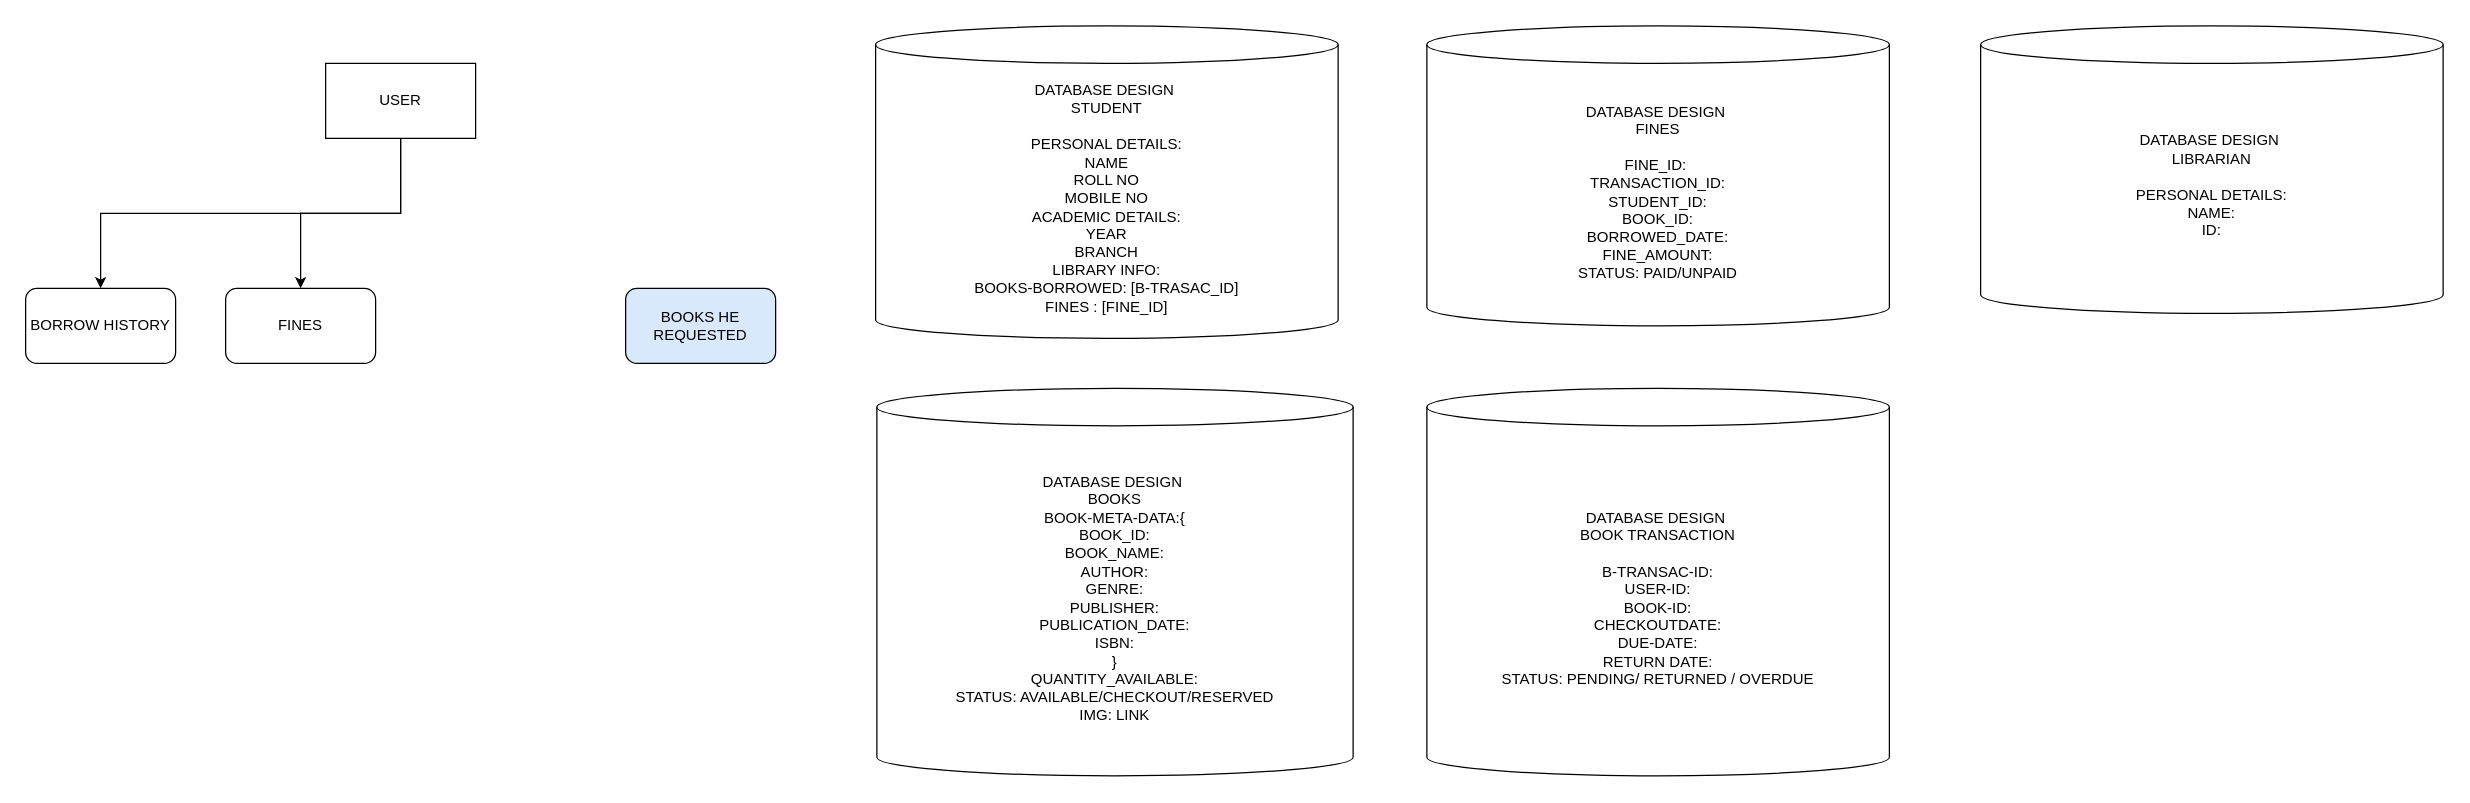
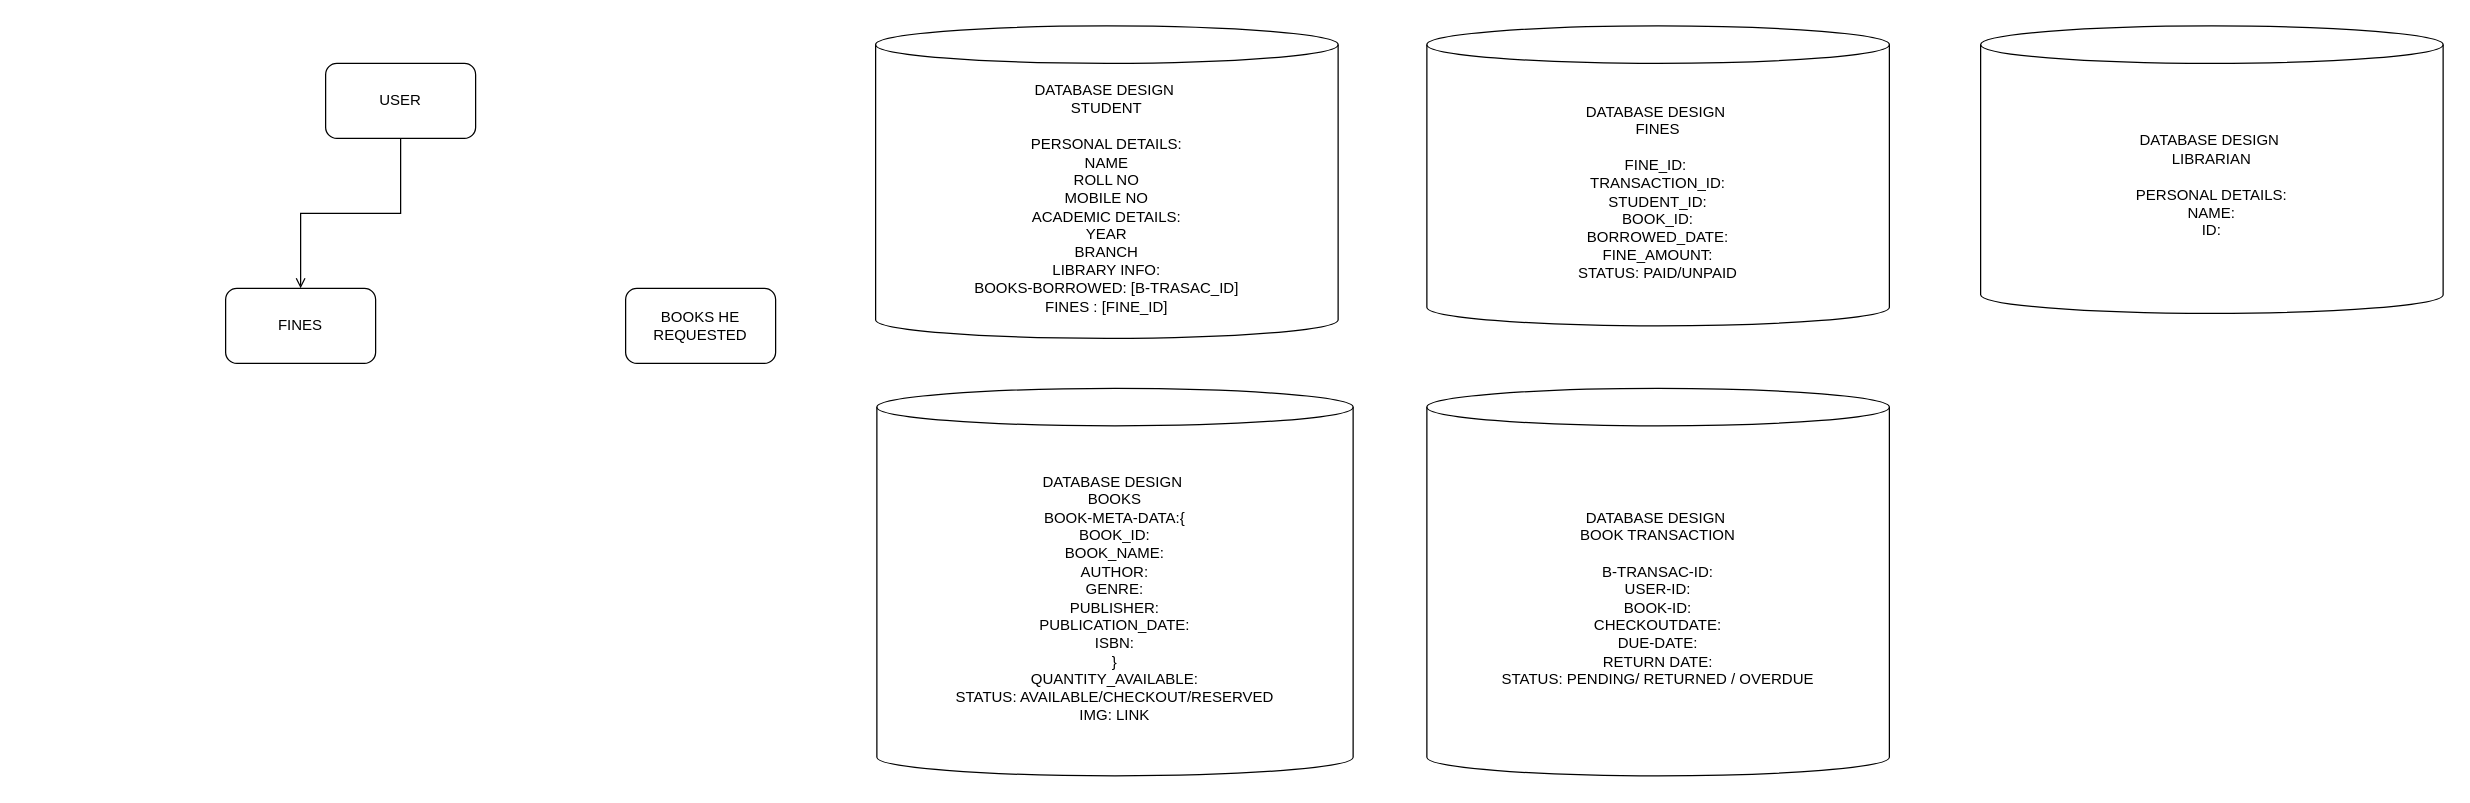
(401, 101) -> (401, 101)
(166, 213) -> none
(301, 278) -> (301, 280)
(101, 326) -> none
(701, 326) -> (701, 326)
